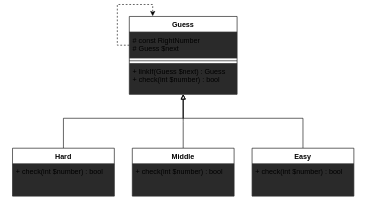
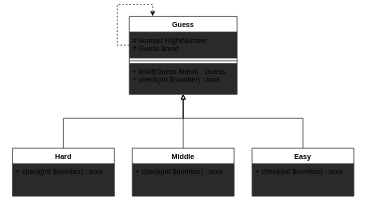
(168, 40) -> (170, 40)
